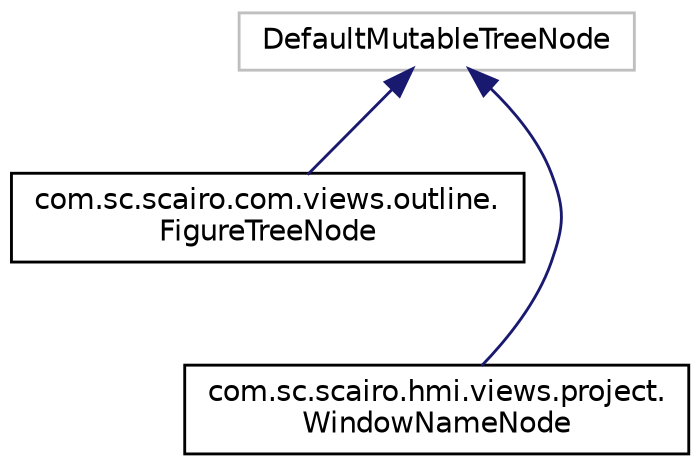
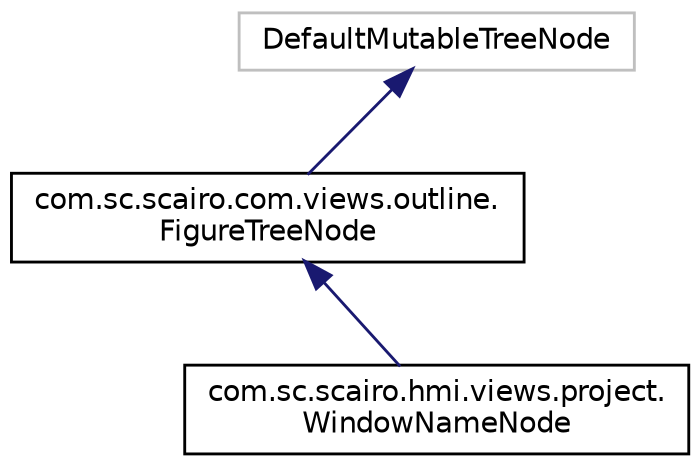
(561, 228) -> (362, 325)
